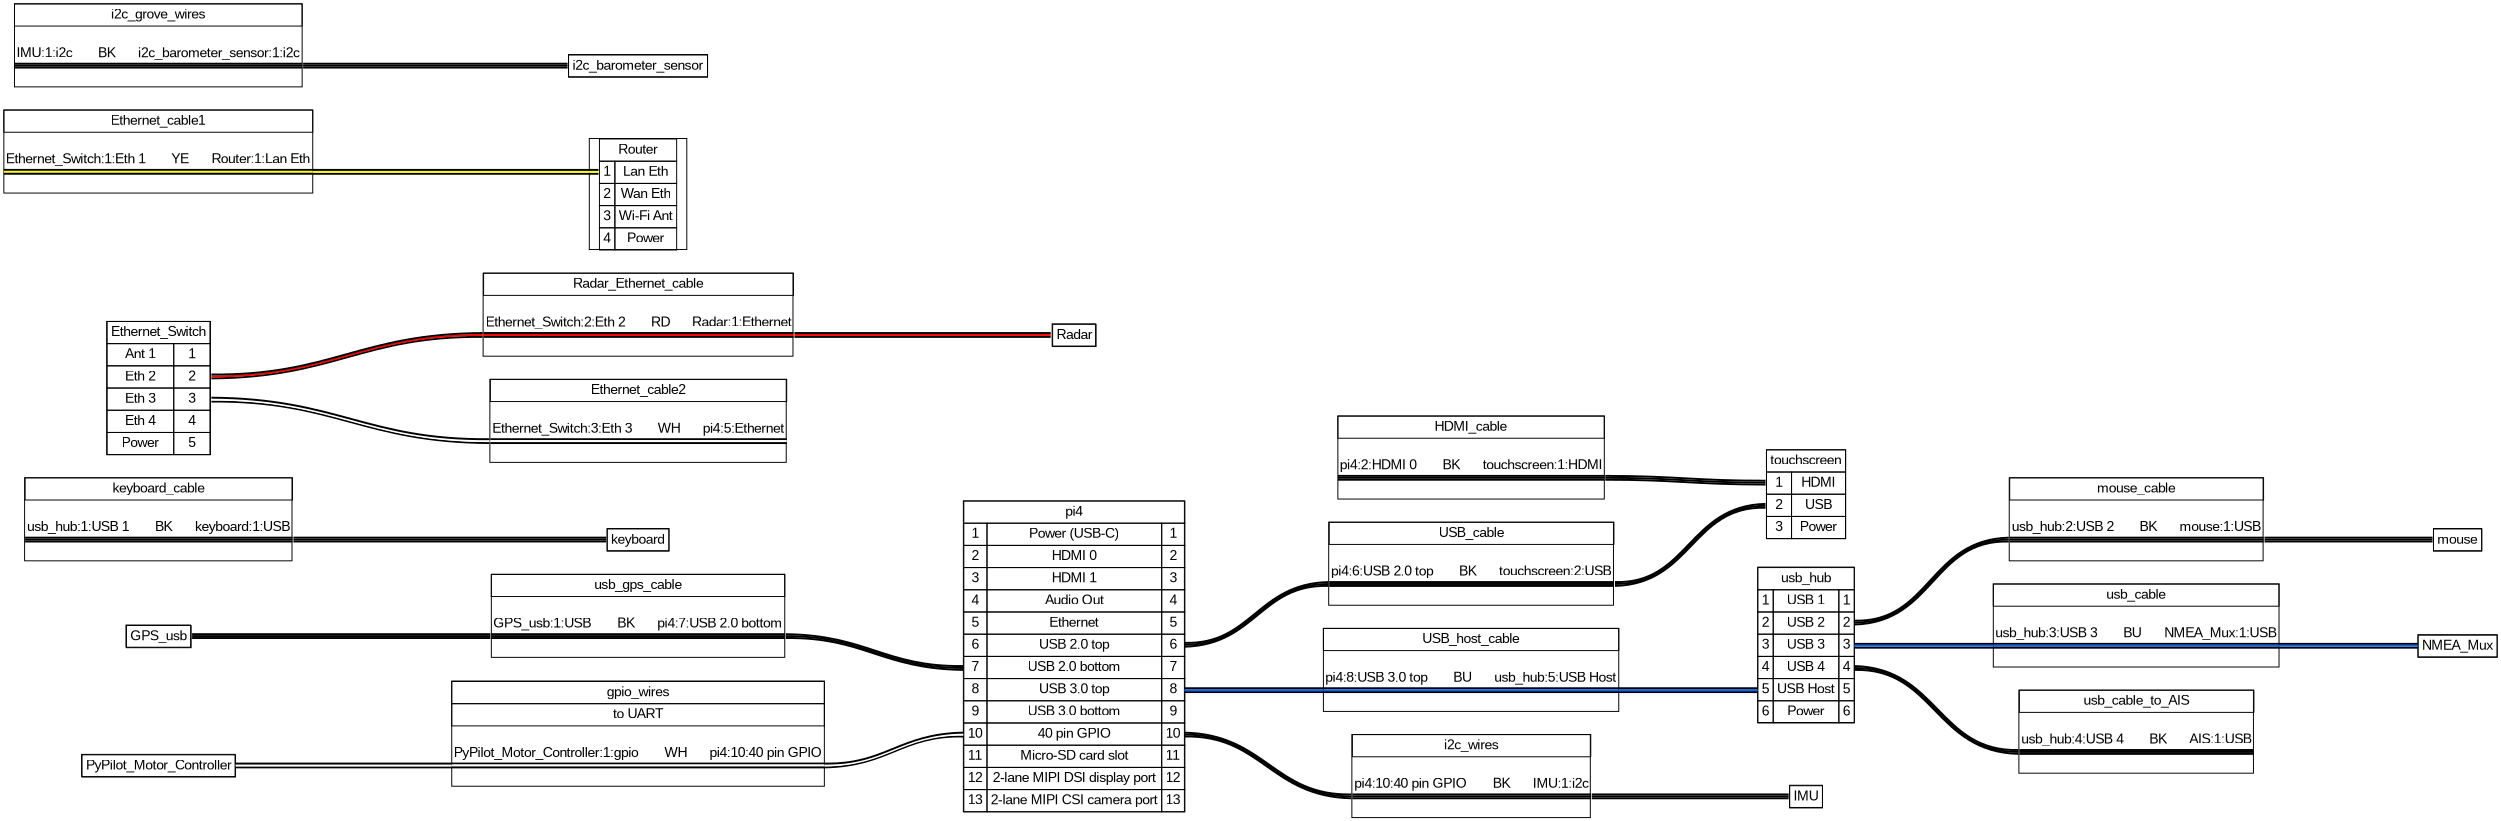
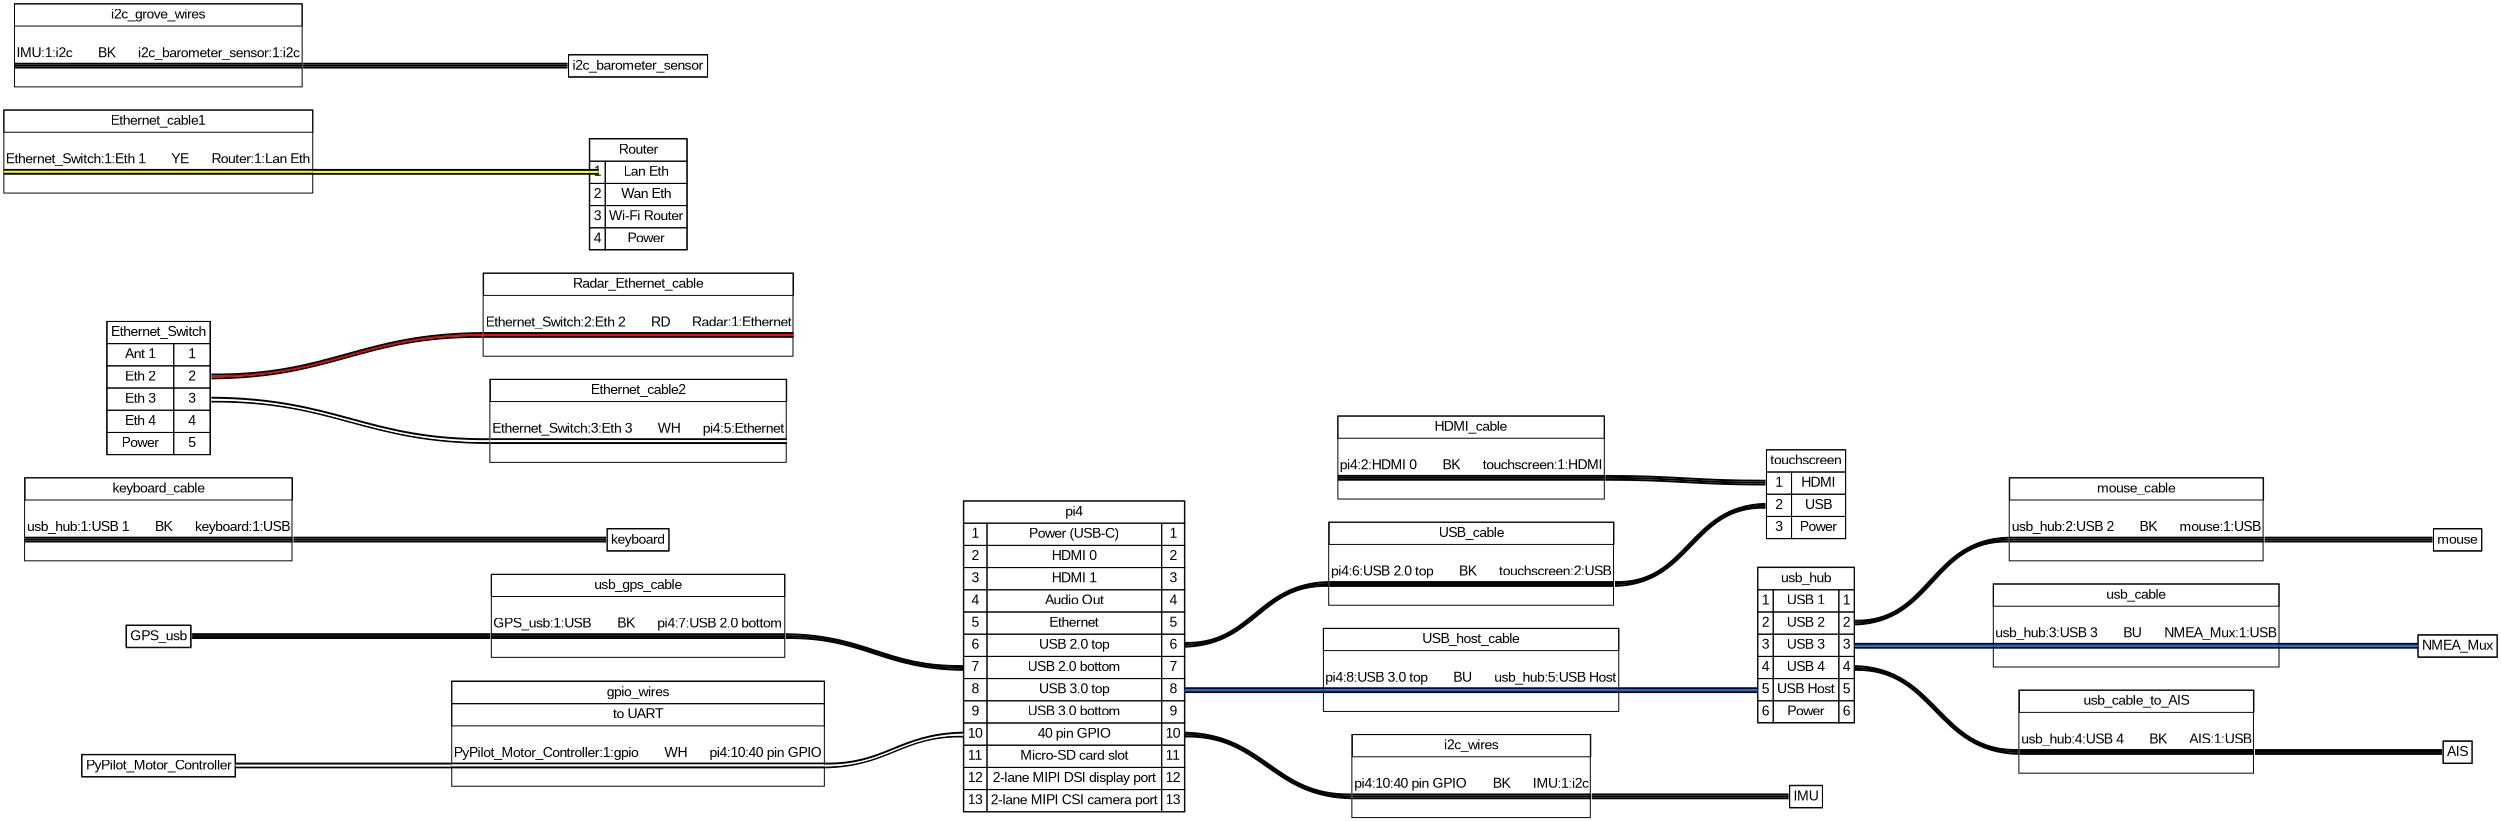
(646, 216) -> (646, 216)
(1074, 335) -> none
none -> (2458, 752)
